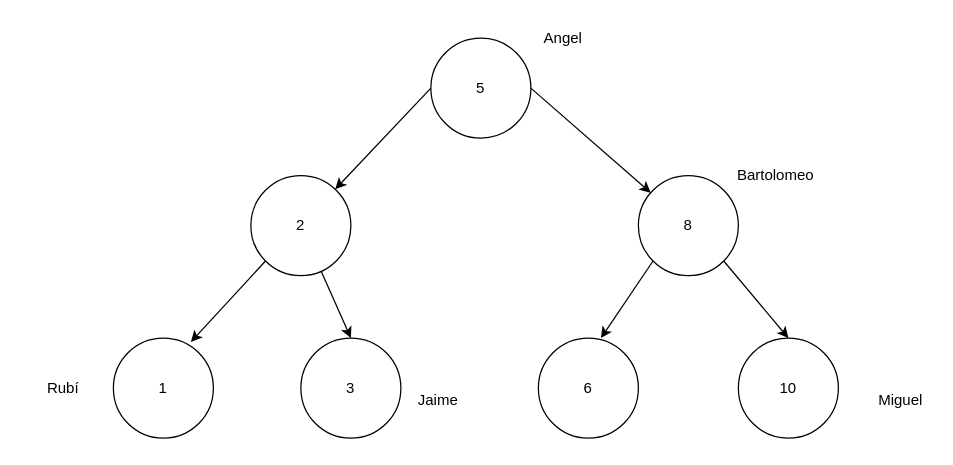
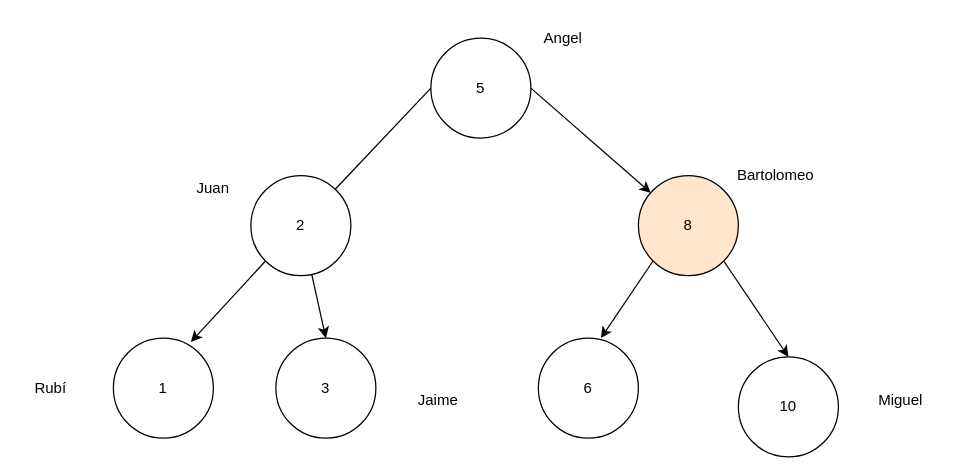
(342, 182) -> (340, 184)
none -> (213, 188)
(688, 226) -> (688, 226)
(63, 388) -> (51, 388)
(351, 388) -> (326, 388)
(788, 388) -> (788, 407)
